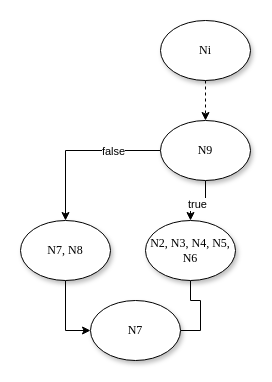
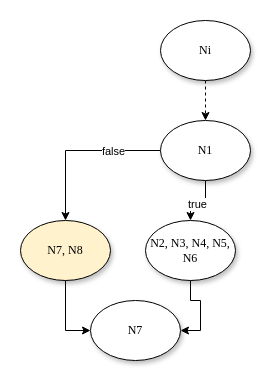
(206, 151) -> (206, 151)
(66, 251) -> (66, 251)
(186, 331) -> (188, 331)
